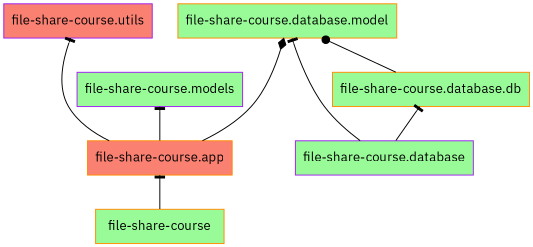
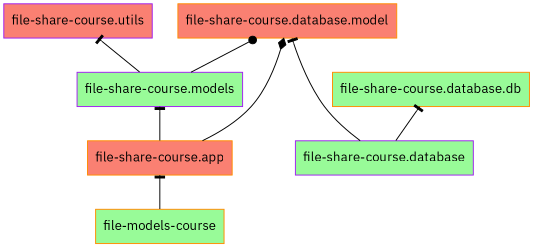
(287, 21) -> (287, 21)
(363, 57) -> (220, 57)
(66, 101) -> (121, 57)
(160, 226) -> (160, 226)
